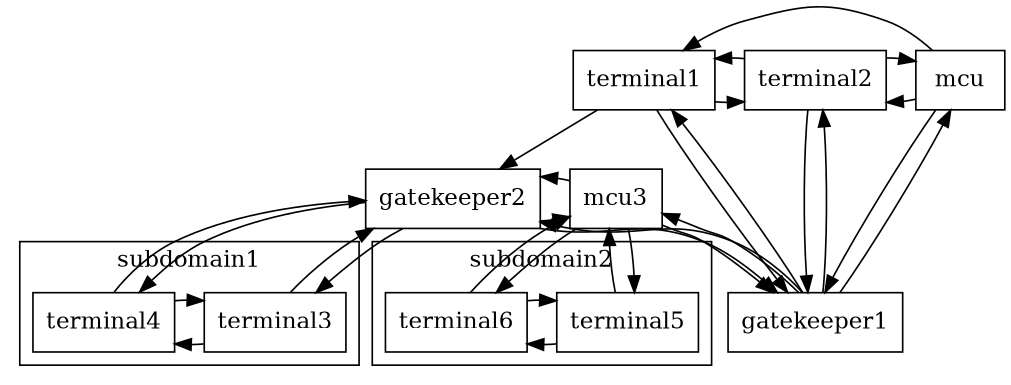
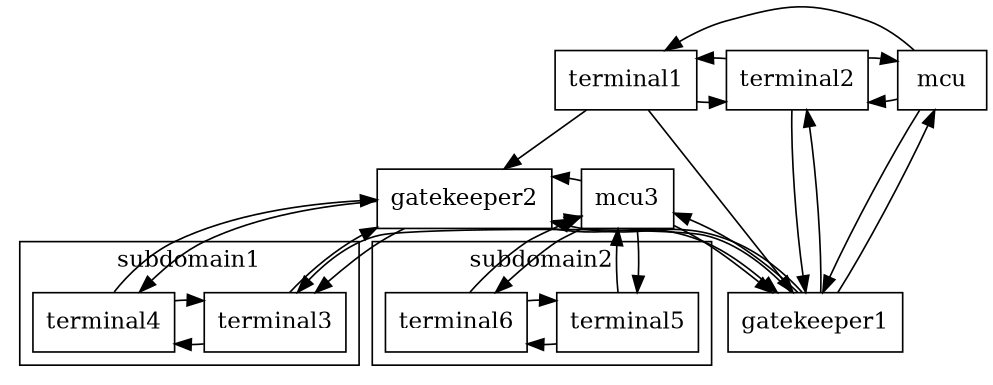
(745, 207) -> (526, 230)
